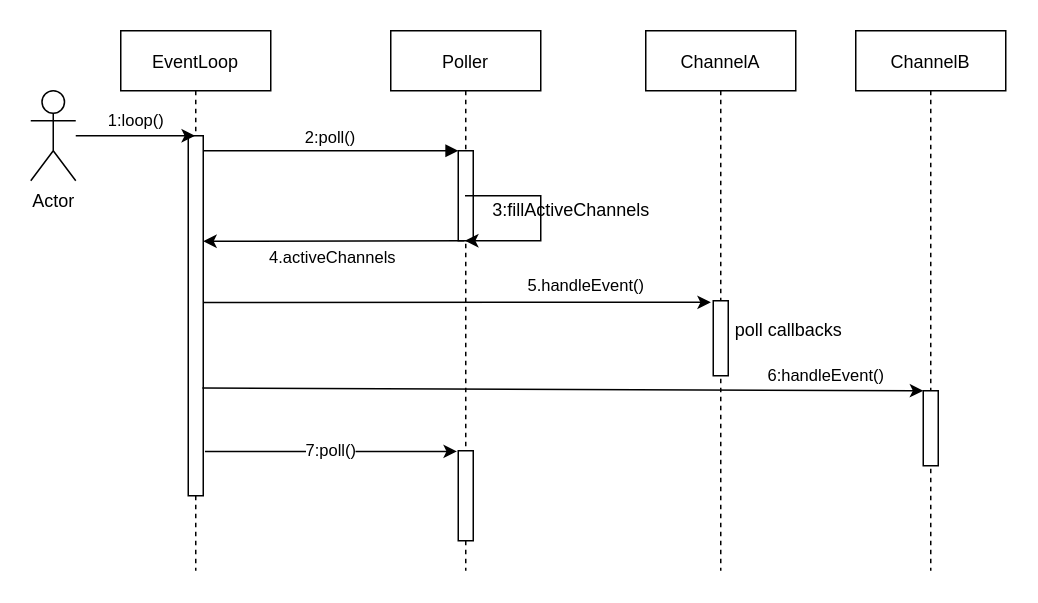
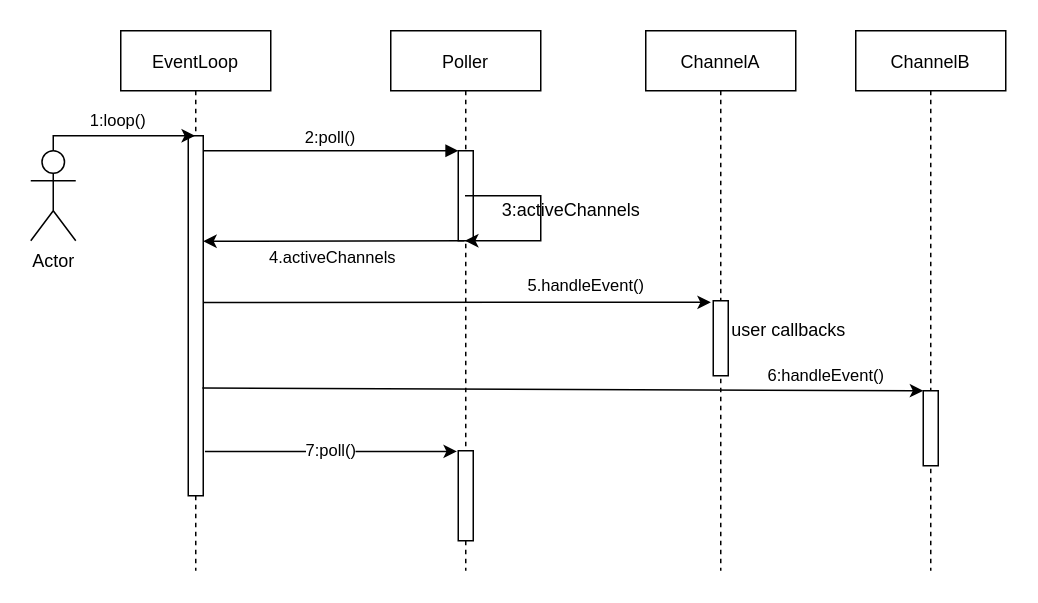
(53, 136) -> (53, 196)
(572, 211) -> (572, 211)
(789, 331) -> (789, 331)
